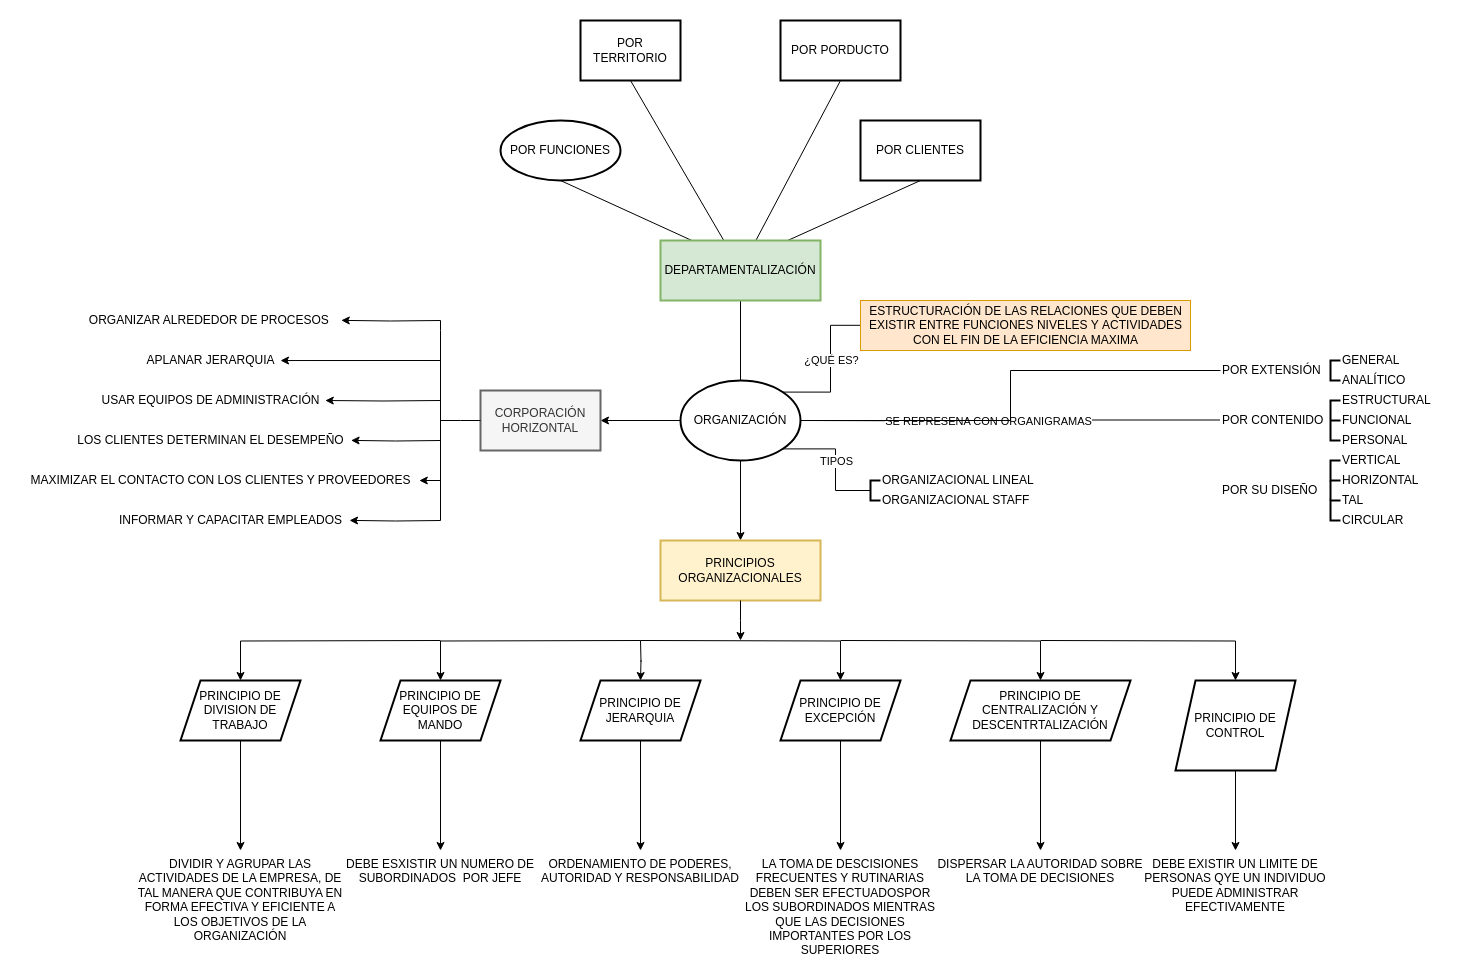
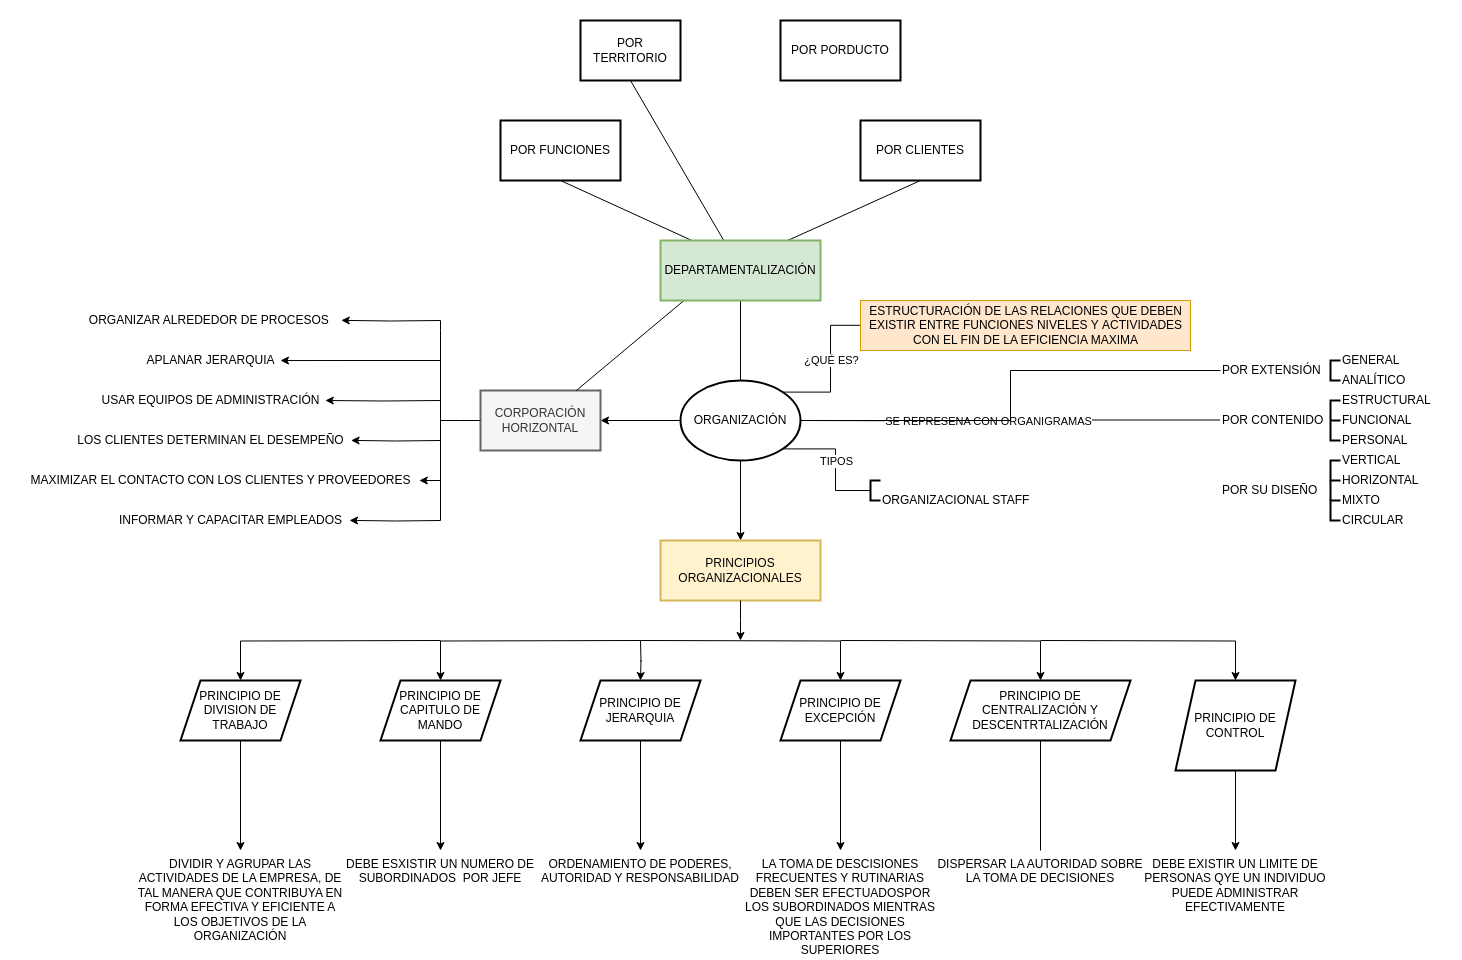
(561, 151) -> (561, 151)
(798, 160) -> (630, 346)
(966, 481) -> none
(1353, 501) -> (1359, 501)
(441, 711) -> (441, 711)
(1041, 842) -> (1041, 845)
